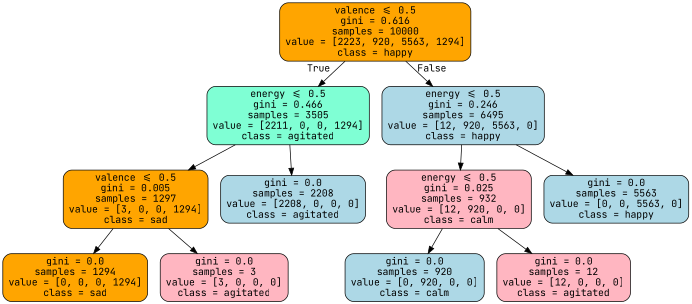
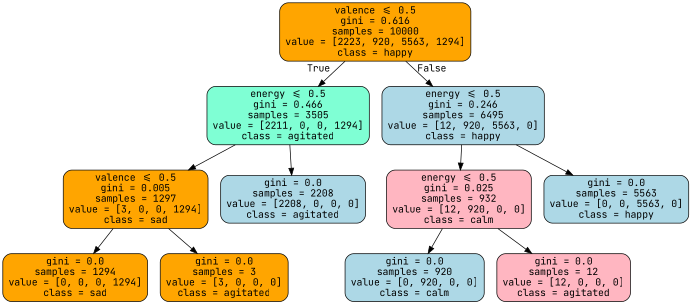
(224, 278) -> (224, 278)
